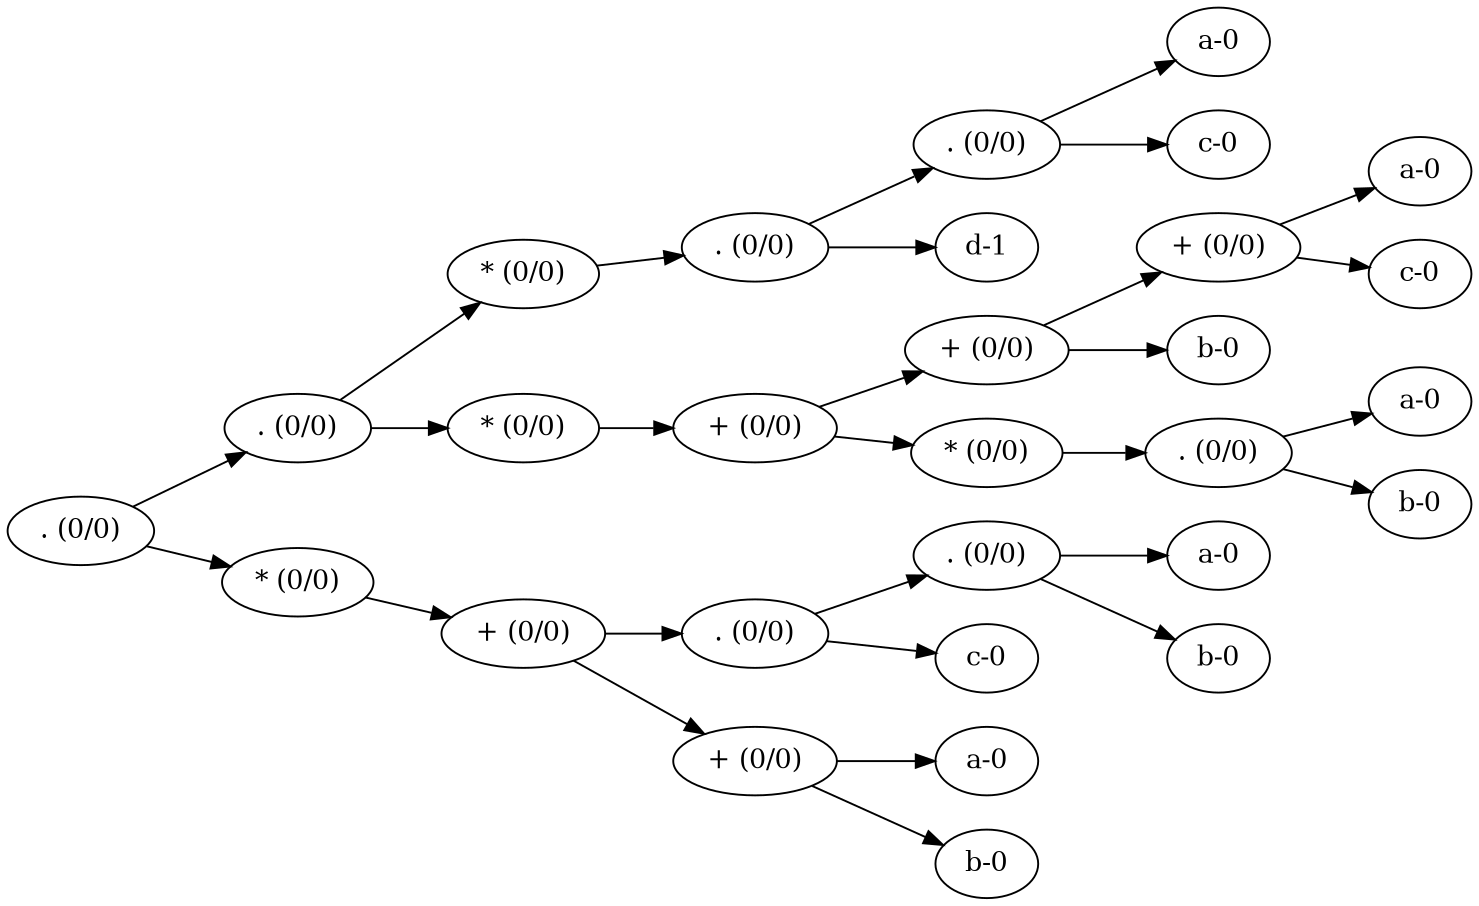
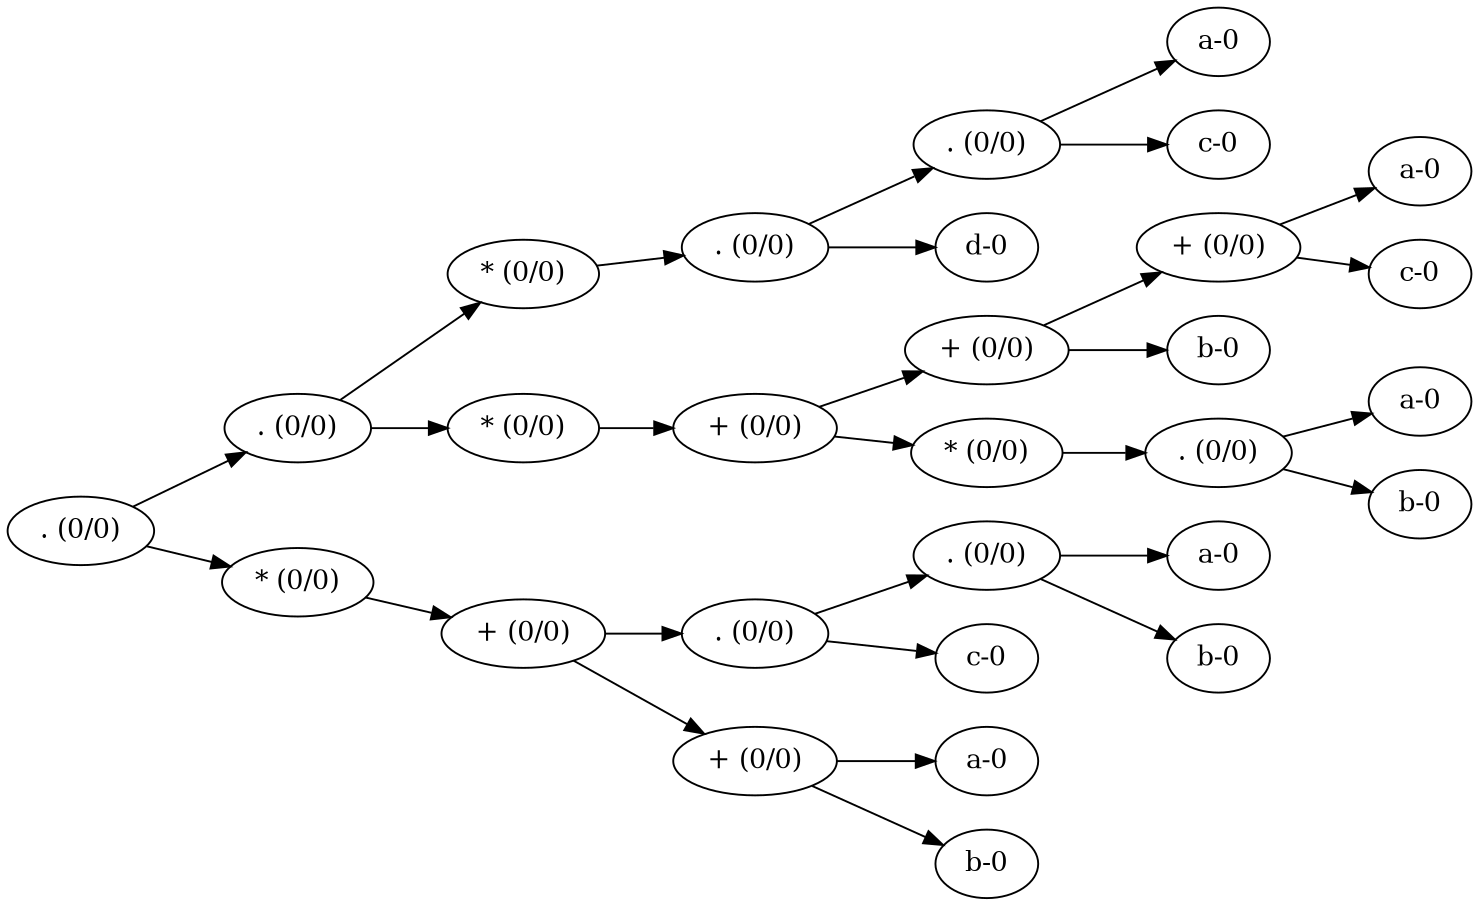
(987, 247) -> (987, 247)
